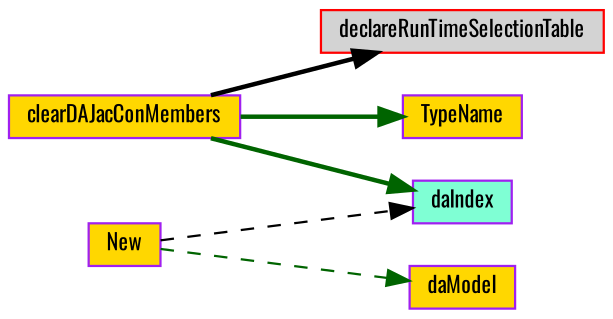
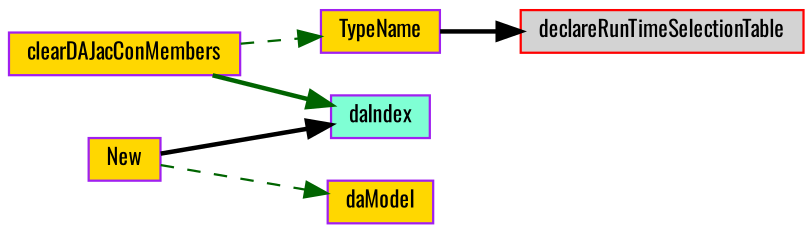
(283, 77) -> (469, 31)
(310, 117) -> (269, 41)
(276, 226) -> (234, 141)
